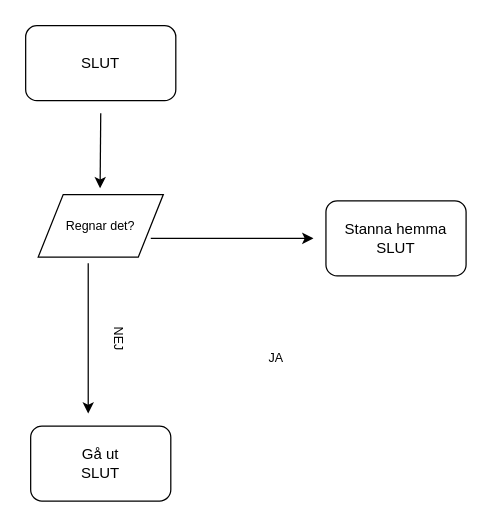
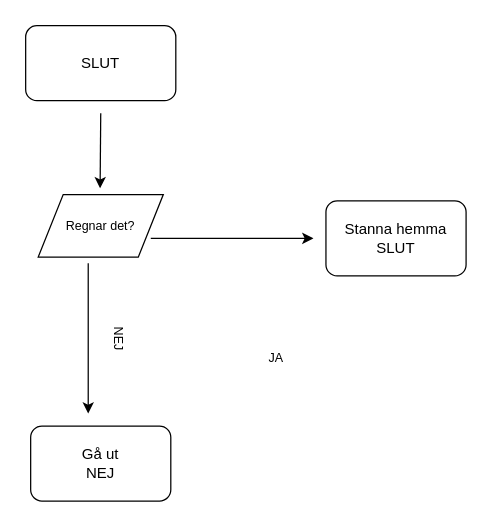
(101, 463) -> (101, 463)
